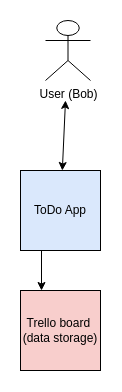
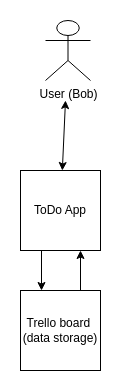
(61, 211) -> (61, 211)
none -> (81, 274)
(61, 331) -> (61, 331)
